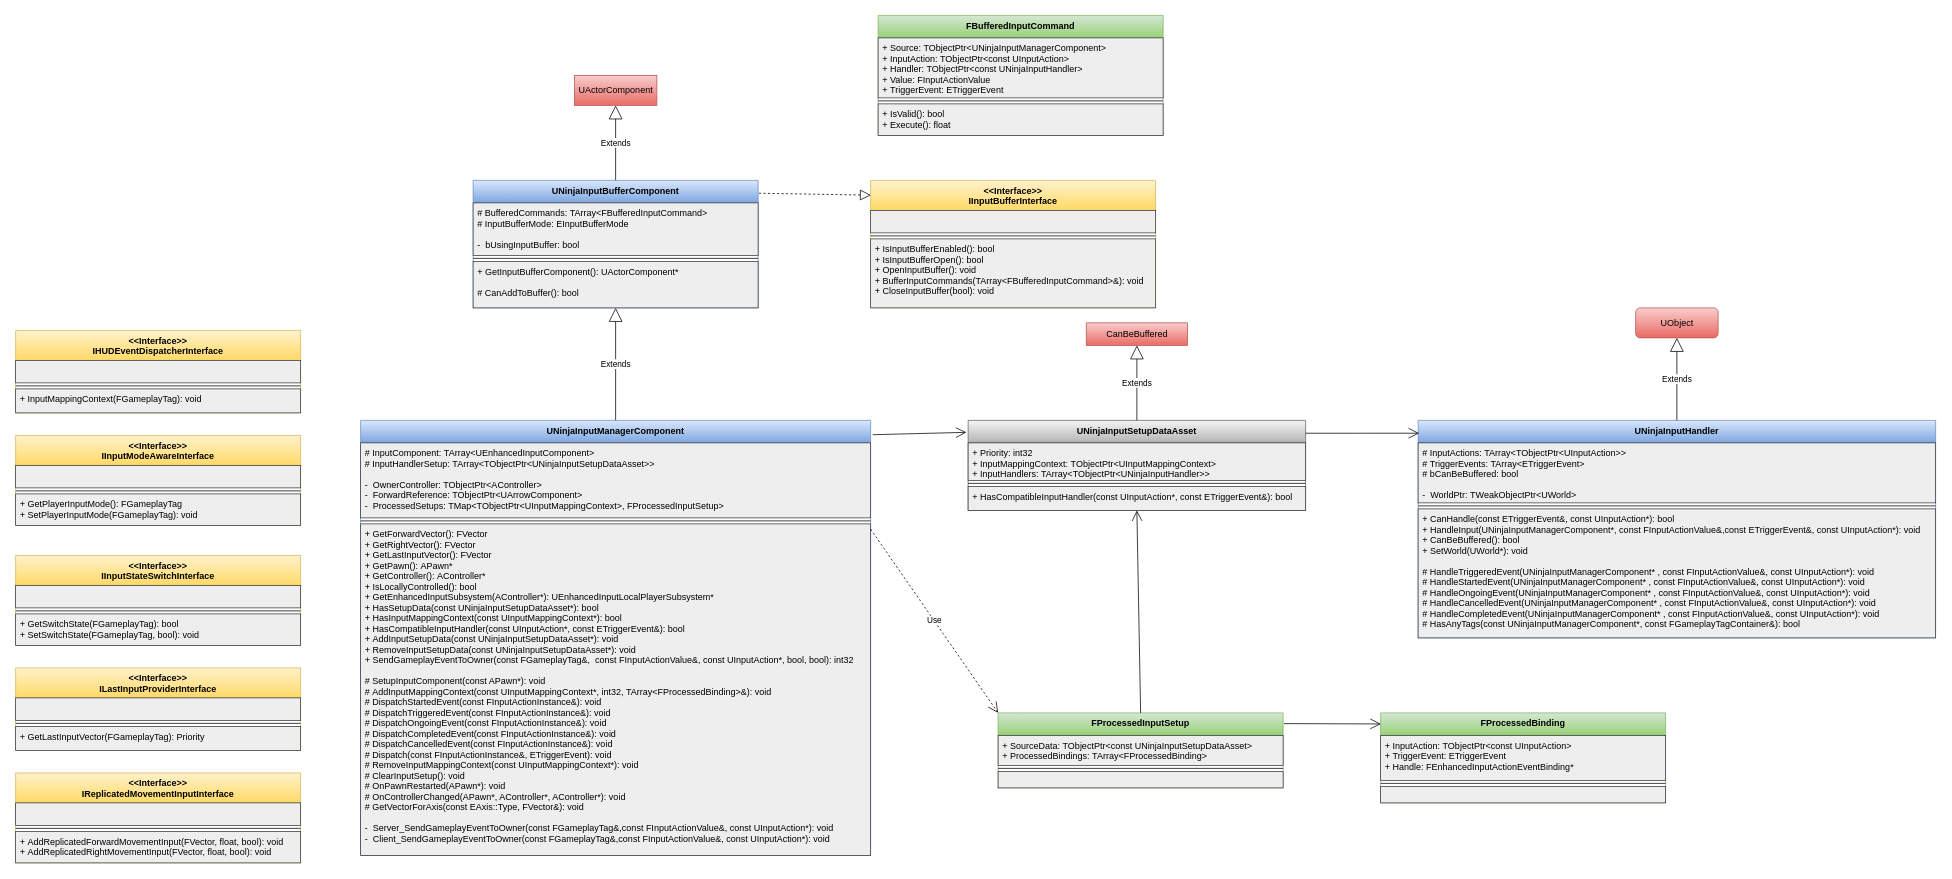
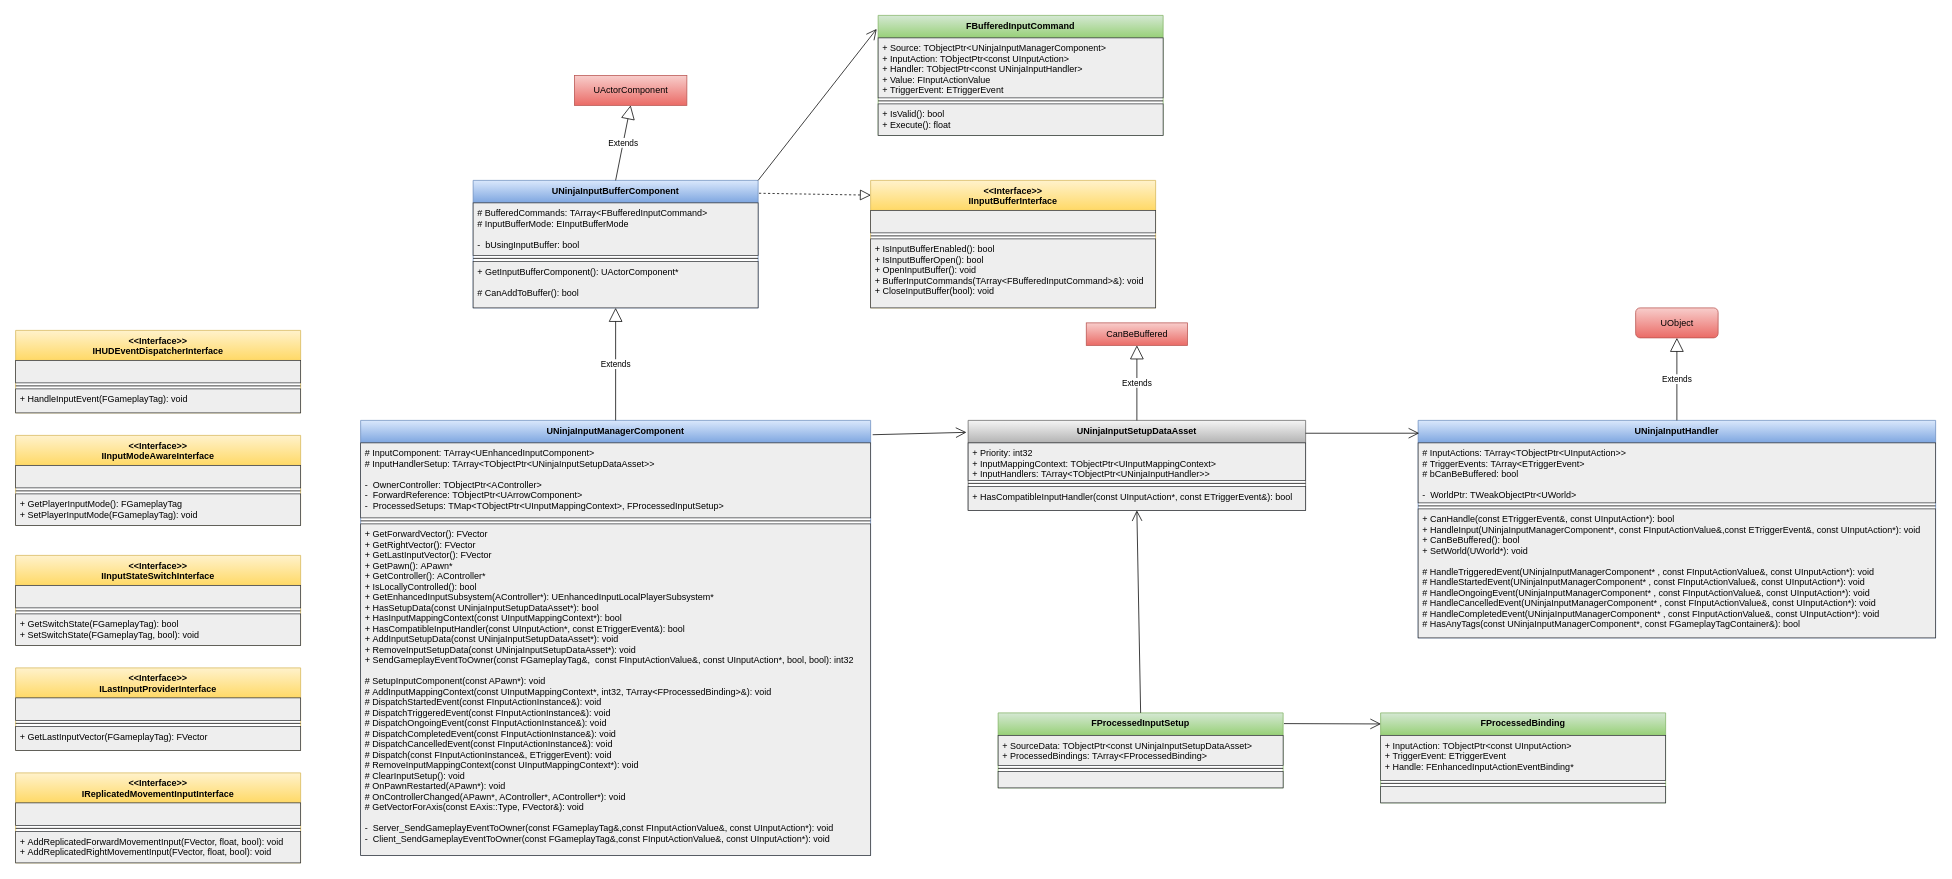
(615, 90) -> (630, 90)
none -> (817, 105)
(117, 399) -> (109, 399)
(934, 621) -> none
(126, 737) -> (126, 737)
